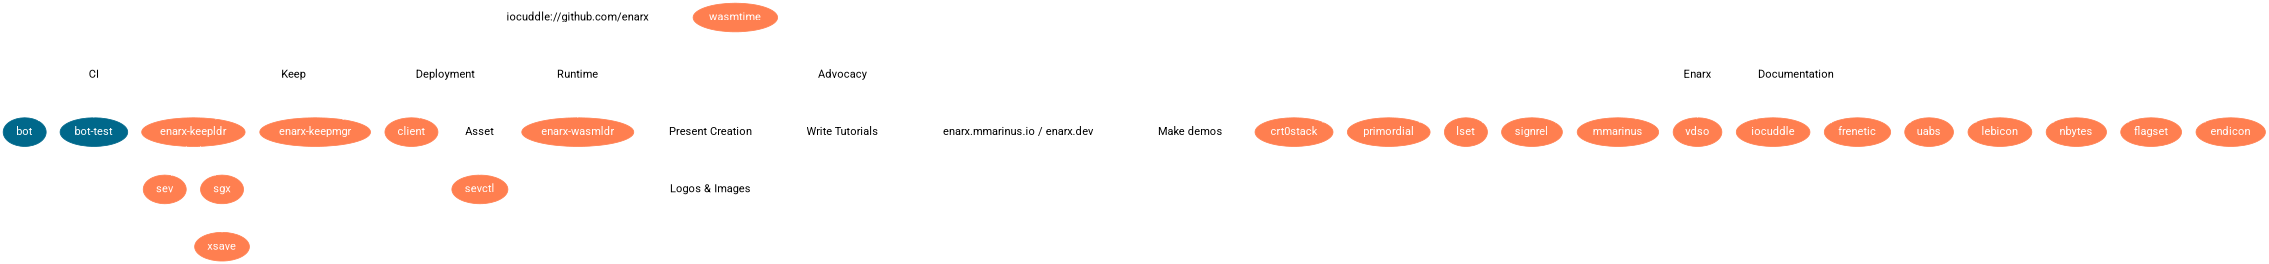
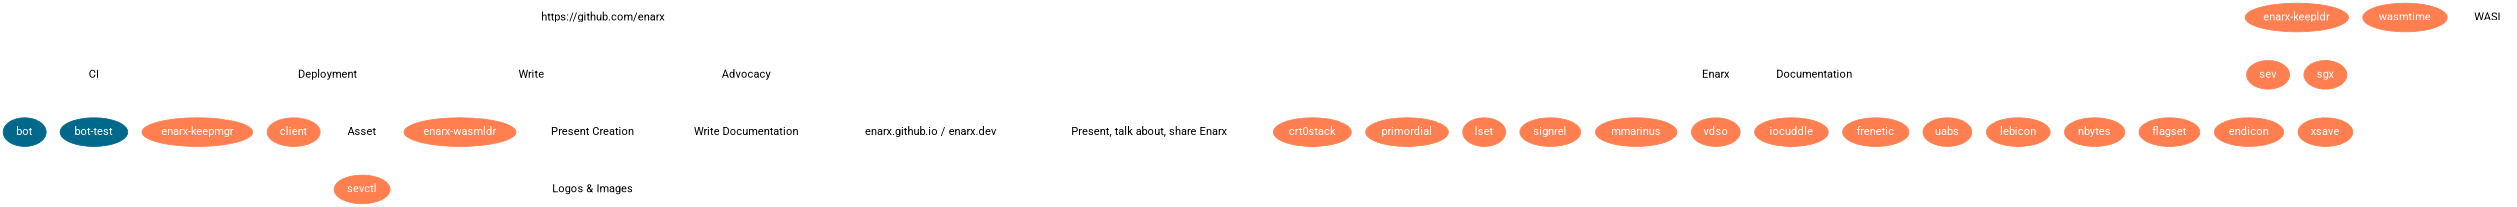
(578, 18) -> (603, 18)
none -> (2488, 18)
(294, 75) -> none
(578, 75) -> (532, 75)
(843, 132) -> (746, 132)
(1019, 132) -> (931, 132)
none -> (1149, 132)
(1191, 132) -> none
